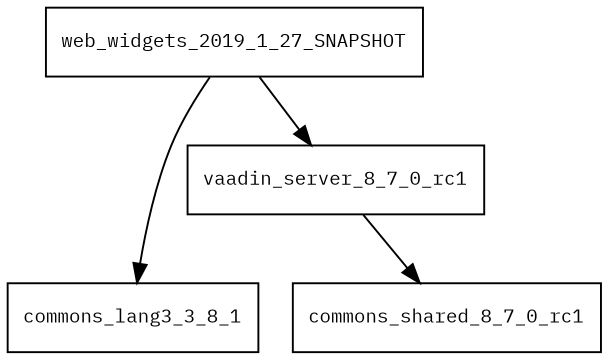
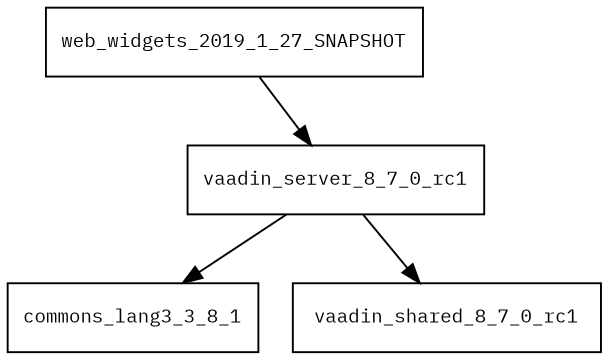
(164, 166) -> (243, 243)
(447, 318) -> (447, 318)
